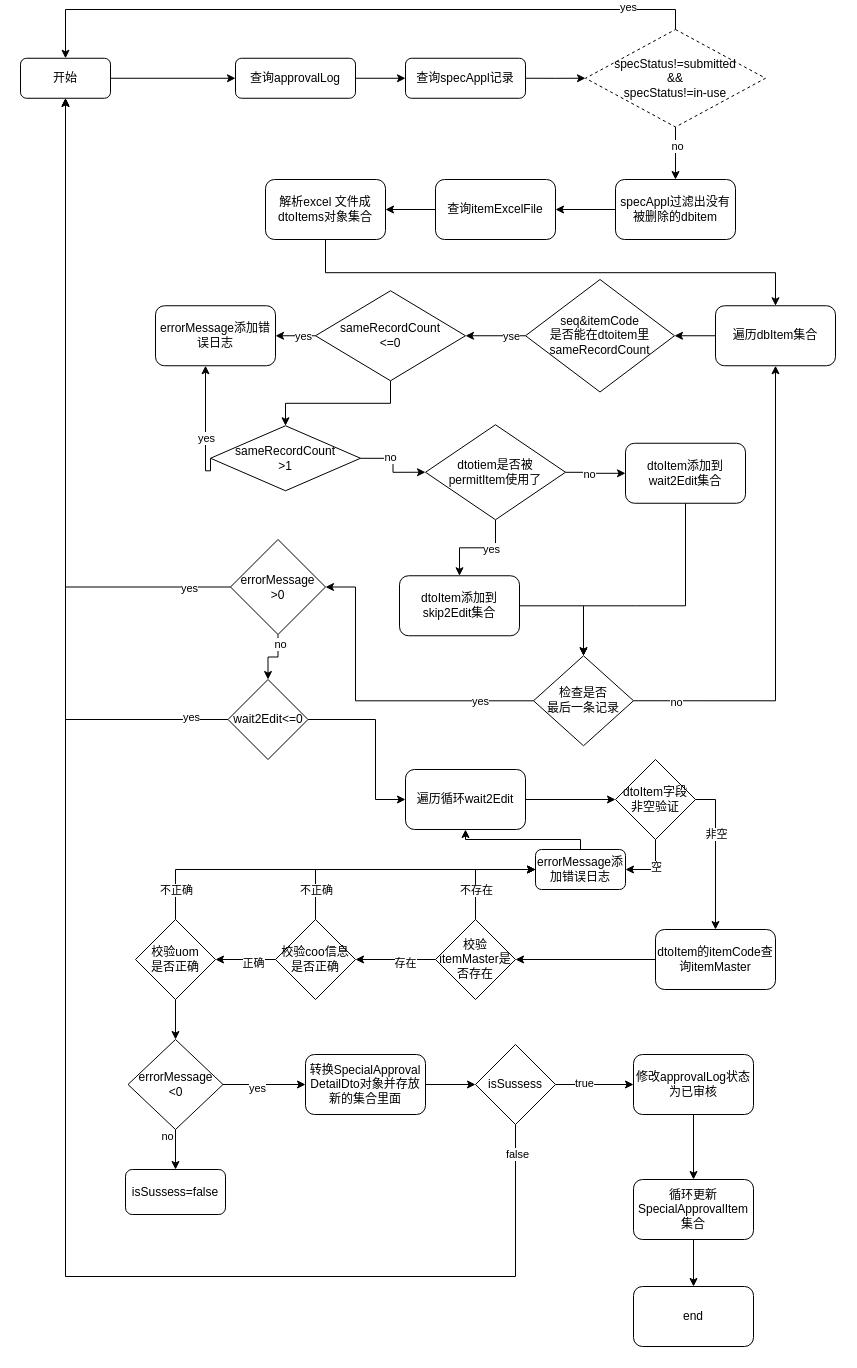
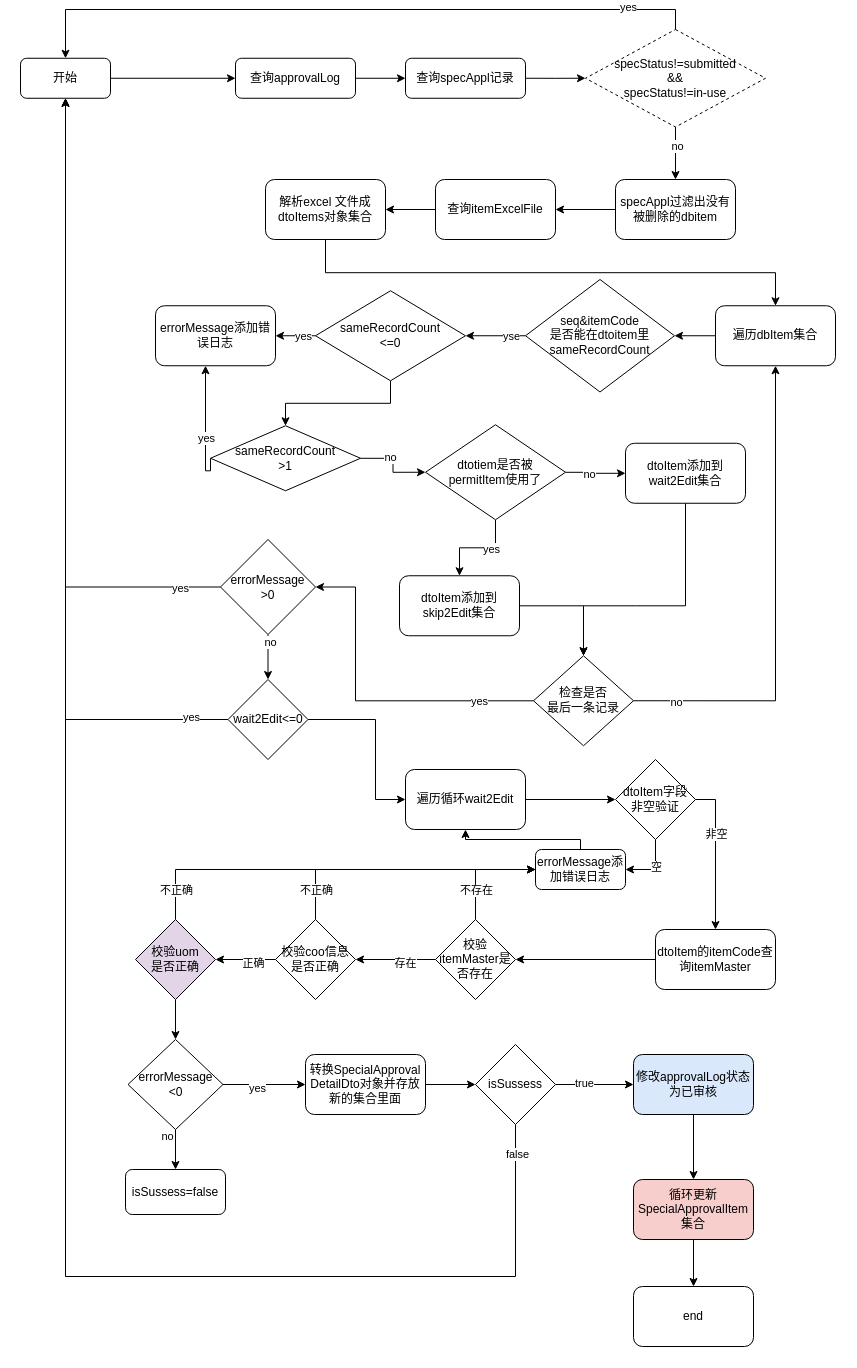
(278, 587) -> (268, 587)
(176, 960) -> (176, 960)
(694, 1085) -> (694, 1085)
(694, 1210) -> (694, 1210)
